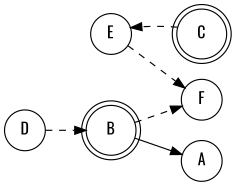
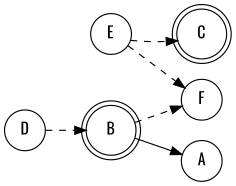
(160, 26) -> (148, 42)
